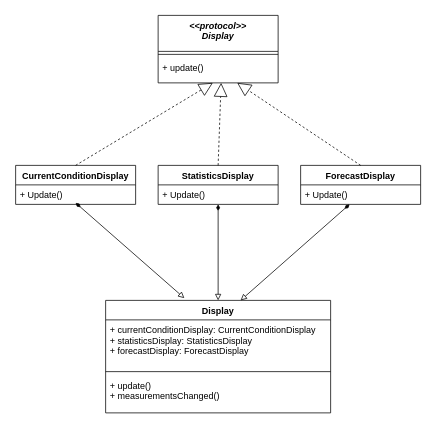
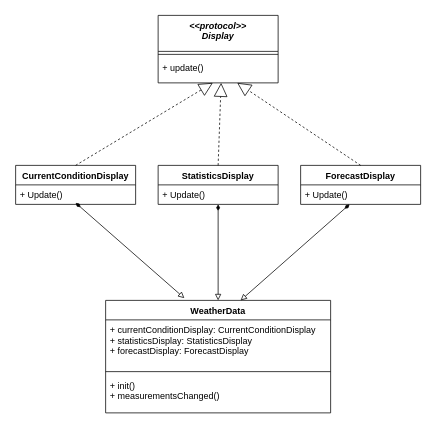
(218, 311) -> (218, 311)
(134, 386) -> (126, 386)
